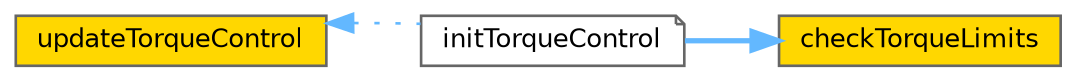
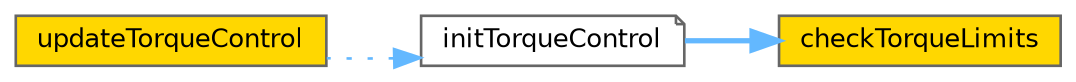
(387, 23) -> (360, 59)
